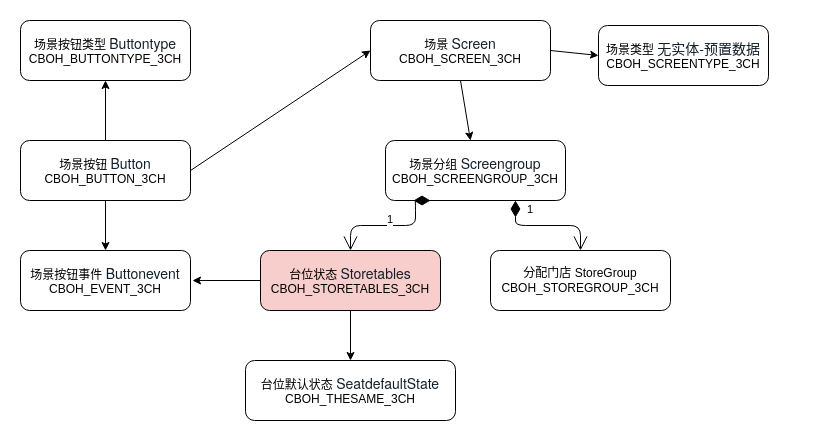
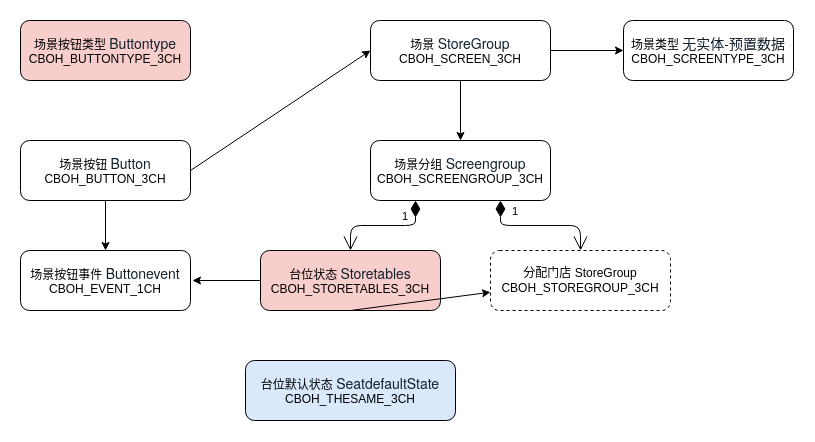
(106, 51) -> (106, 51)
(461, 51) -> (461, 51)
(684, 56) -> (709, 51)
(106, 114) -> none
(476, 171) -> (461, 171)
(106, 281) -> (106, 281)
(581, 281) -> (581, 281)
(351, 332) -> (417, 302)
(351, 391) -> (351, 391)
